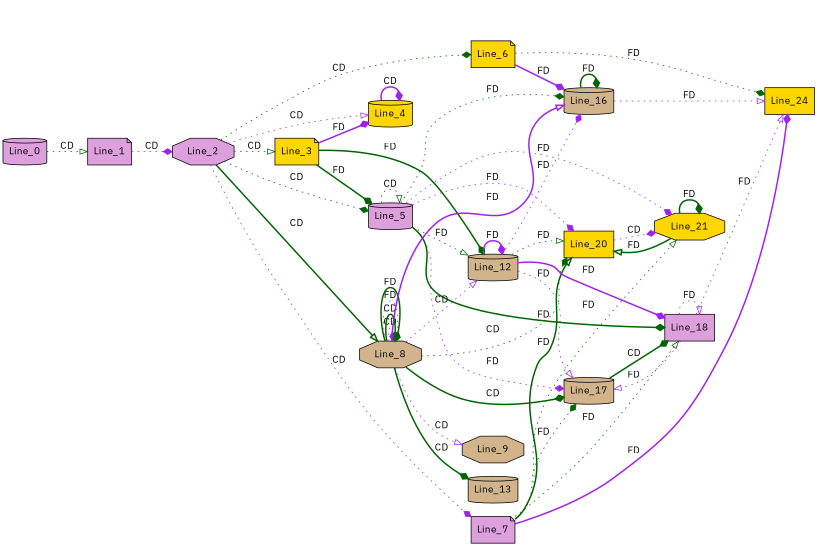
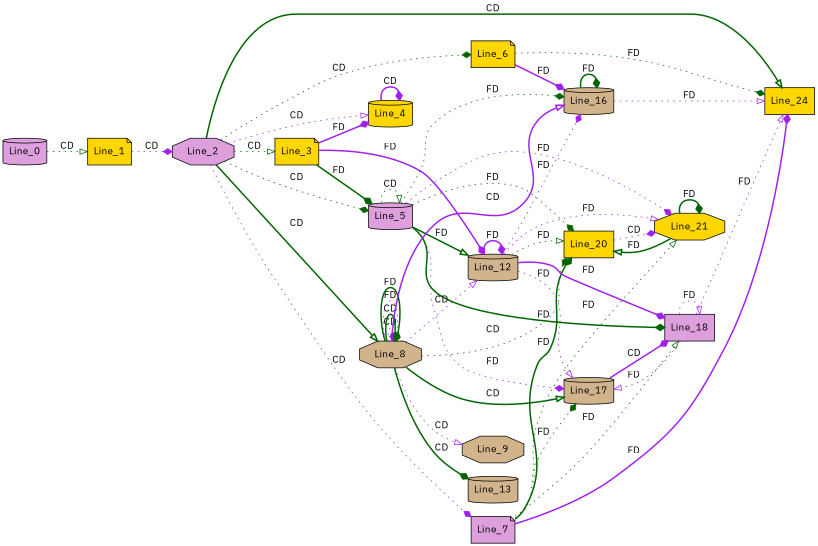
none -> (468, 14)
(110, 152) -> (110, 152)
(412, 167) -> (412, 167)
(495, 184) -> (495, 184)
(493, 197) -> (493, 197)
none -> (572, 217)
(437, 239) -> (437, 239)
(635, 362) -> (635, 362)
(531, 390) -> (531, 390)
(477, 402) -> (477, 402)
